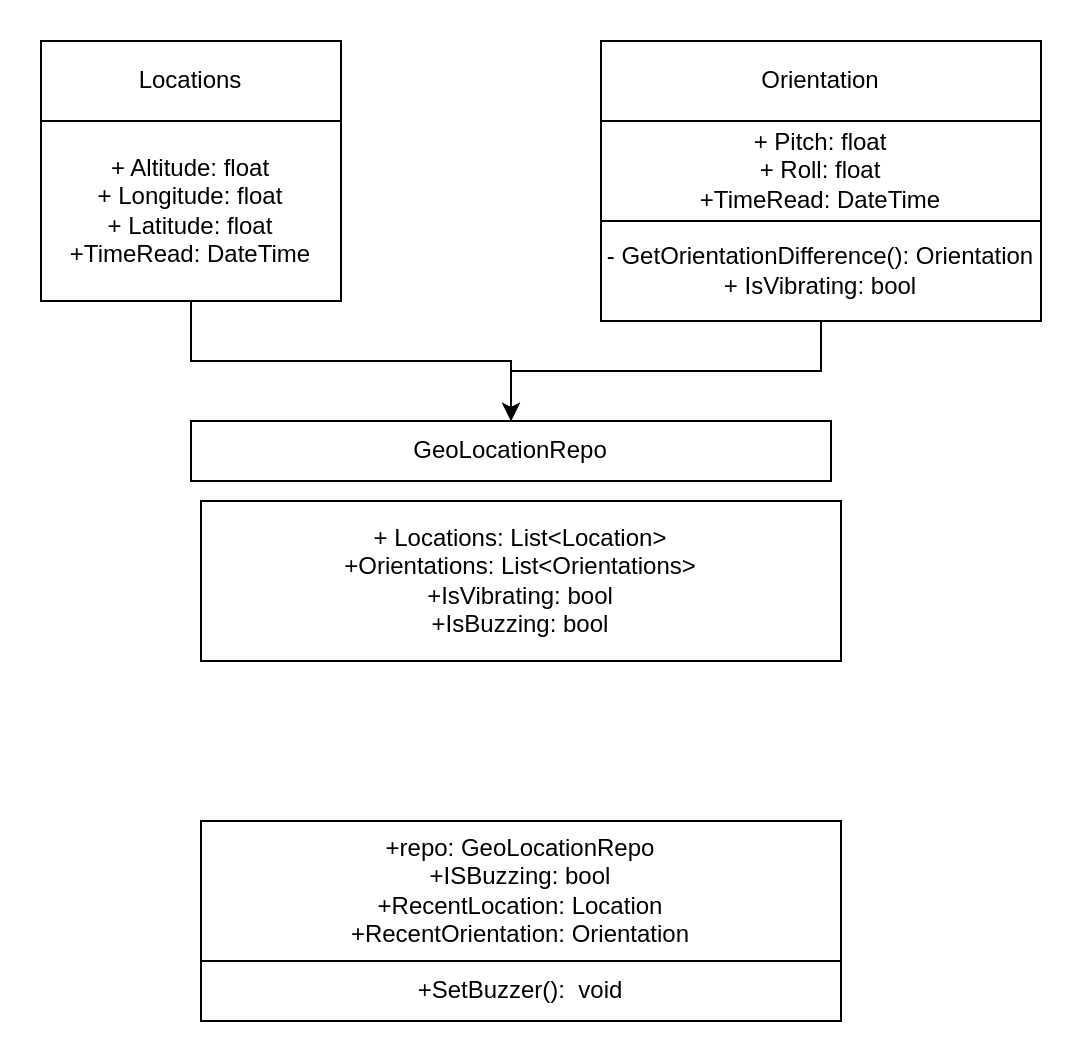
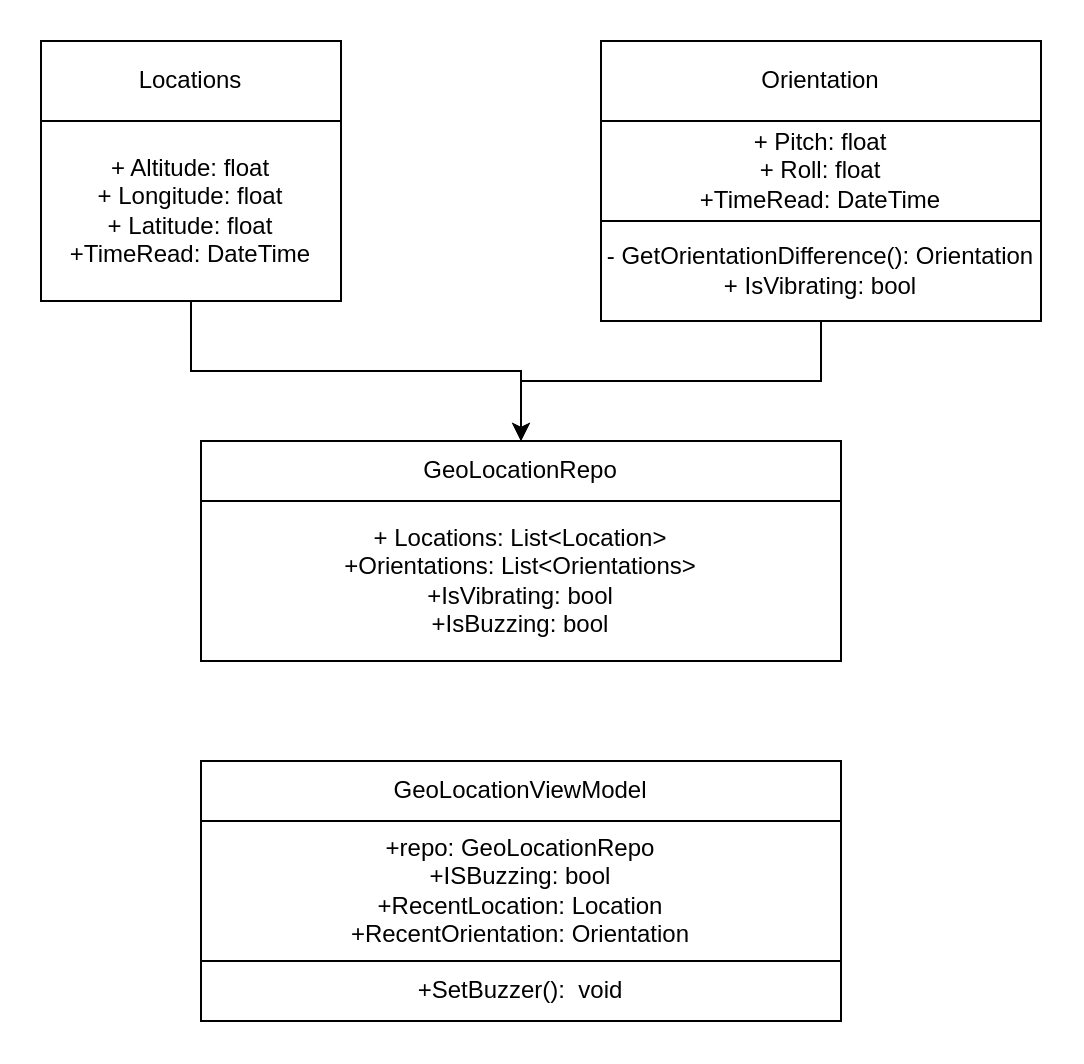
(511, 451) -> (521, 471)
none -> (521, 791)
